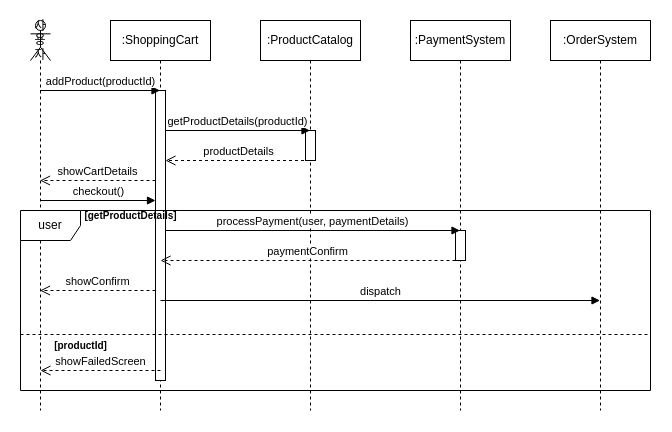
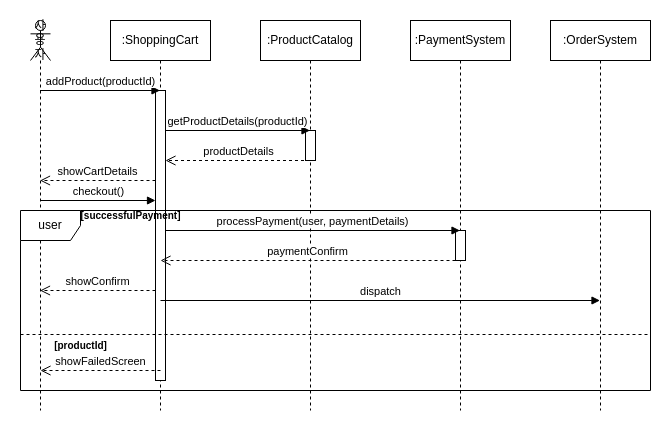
(131, 216) -> (131, 216)
